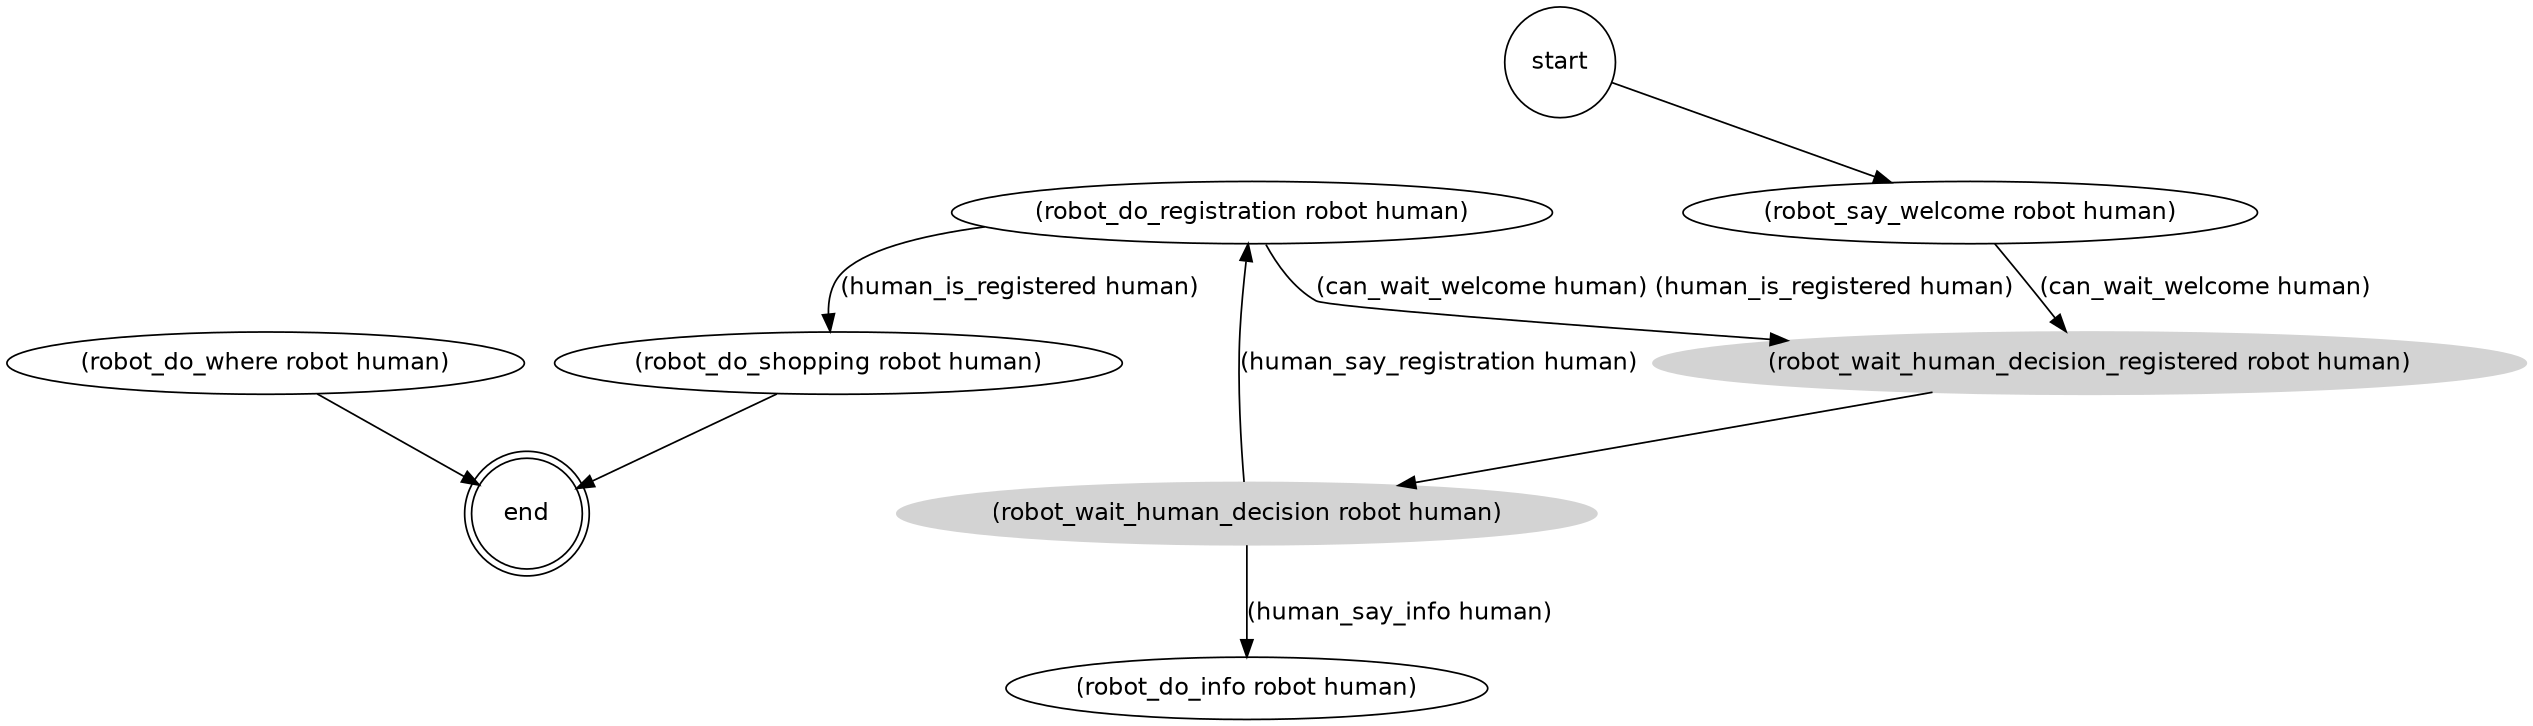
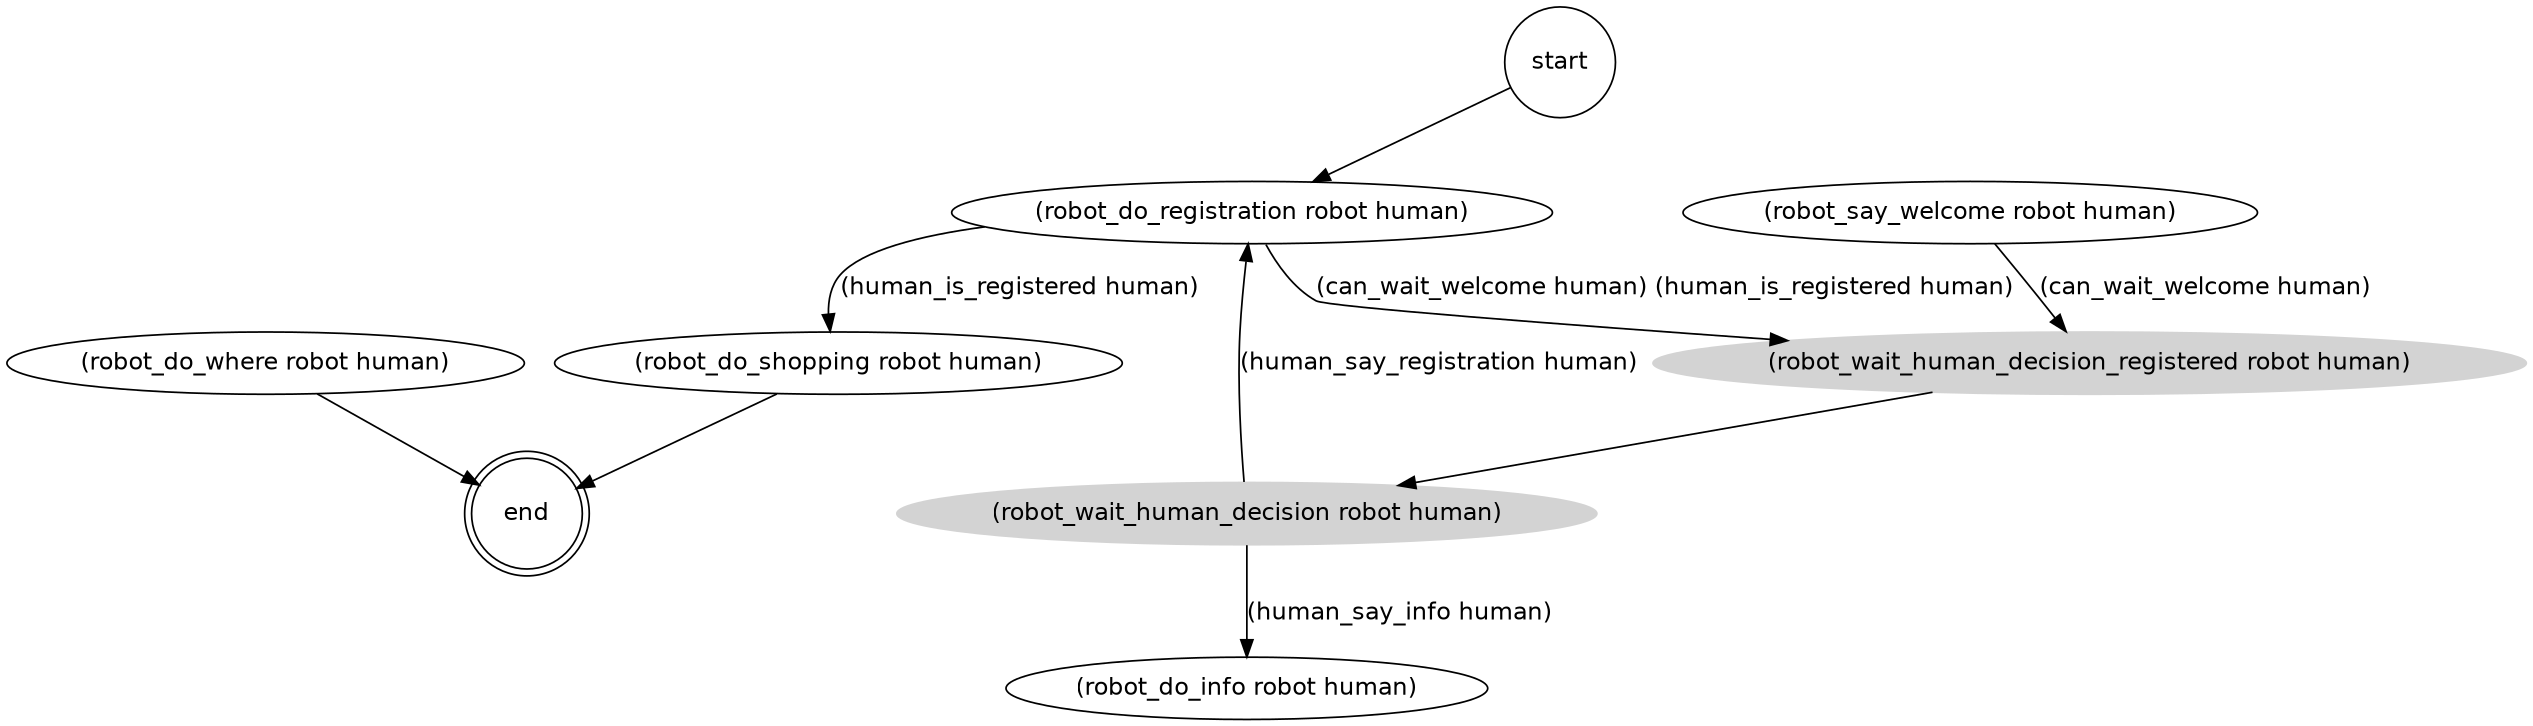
(1743, 130) -> (1420, 131)
